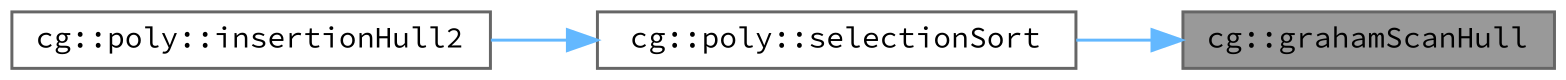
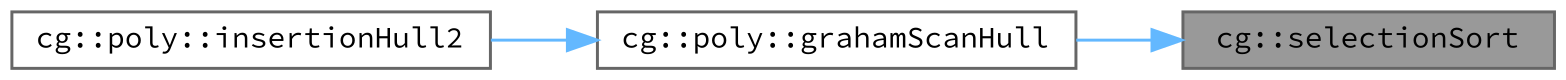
(837, 40) -> (837, 40)
(1369, 40) -> (1369, 40)
